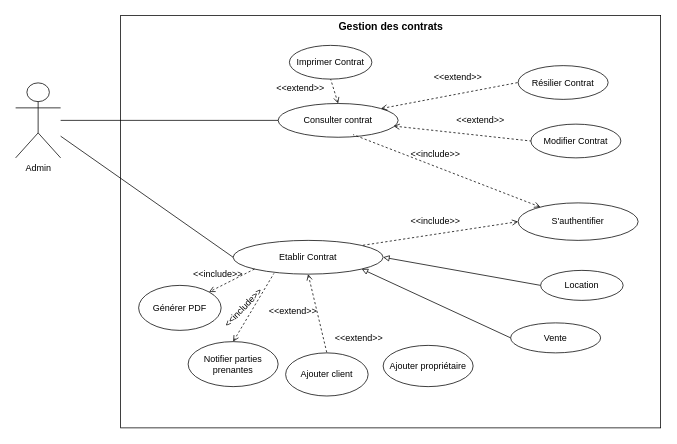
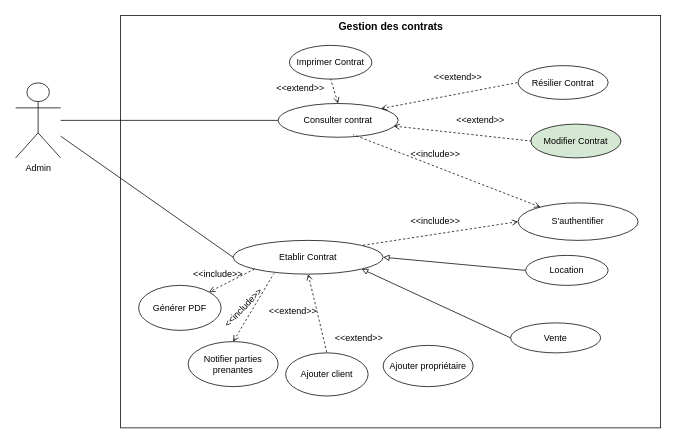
(576, 141) -> (576, 141)
(582, 285) -> (567, 270)
